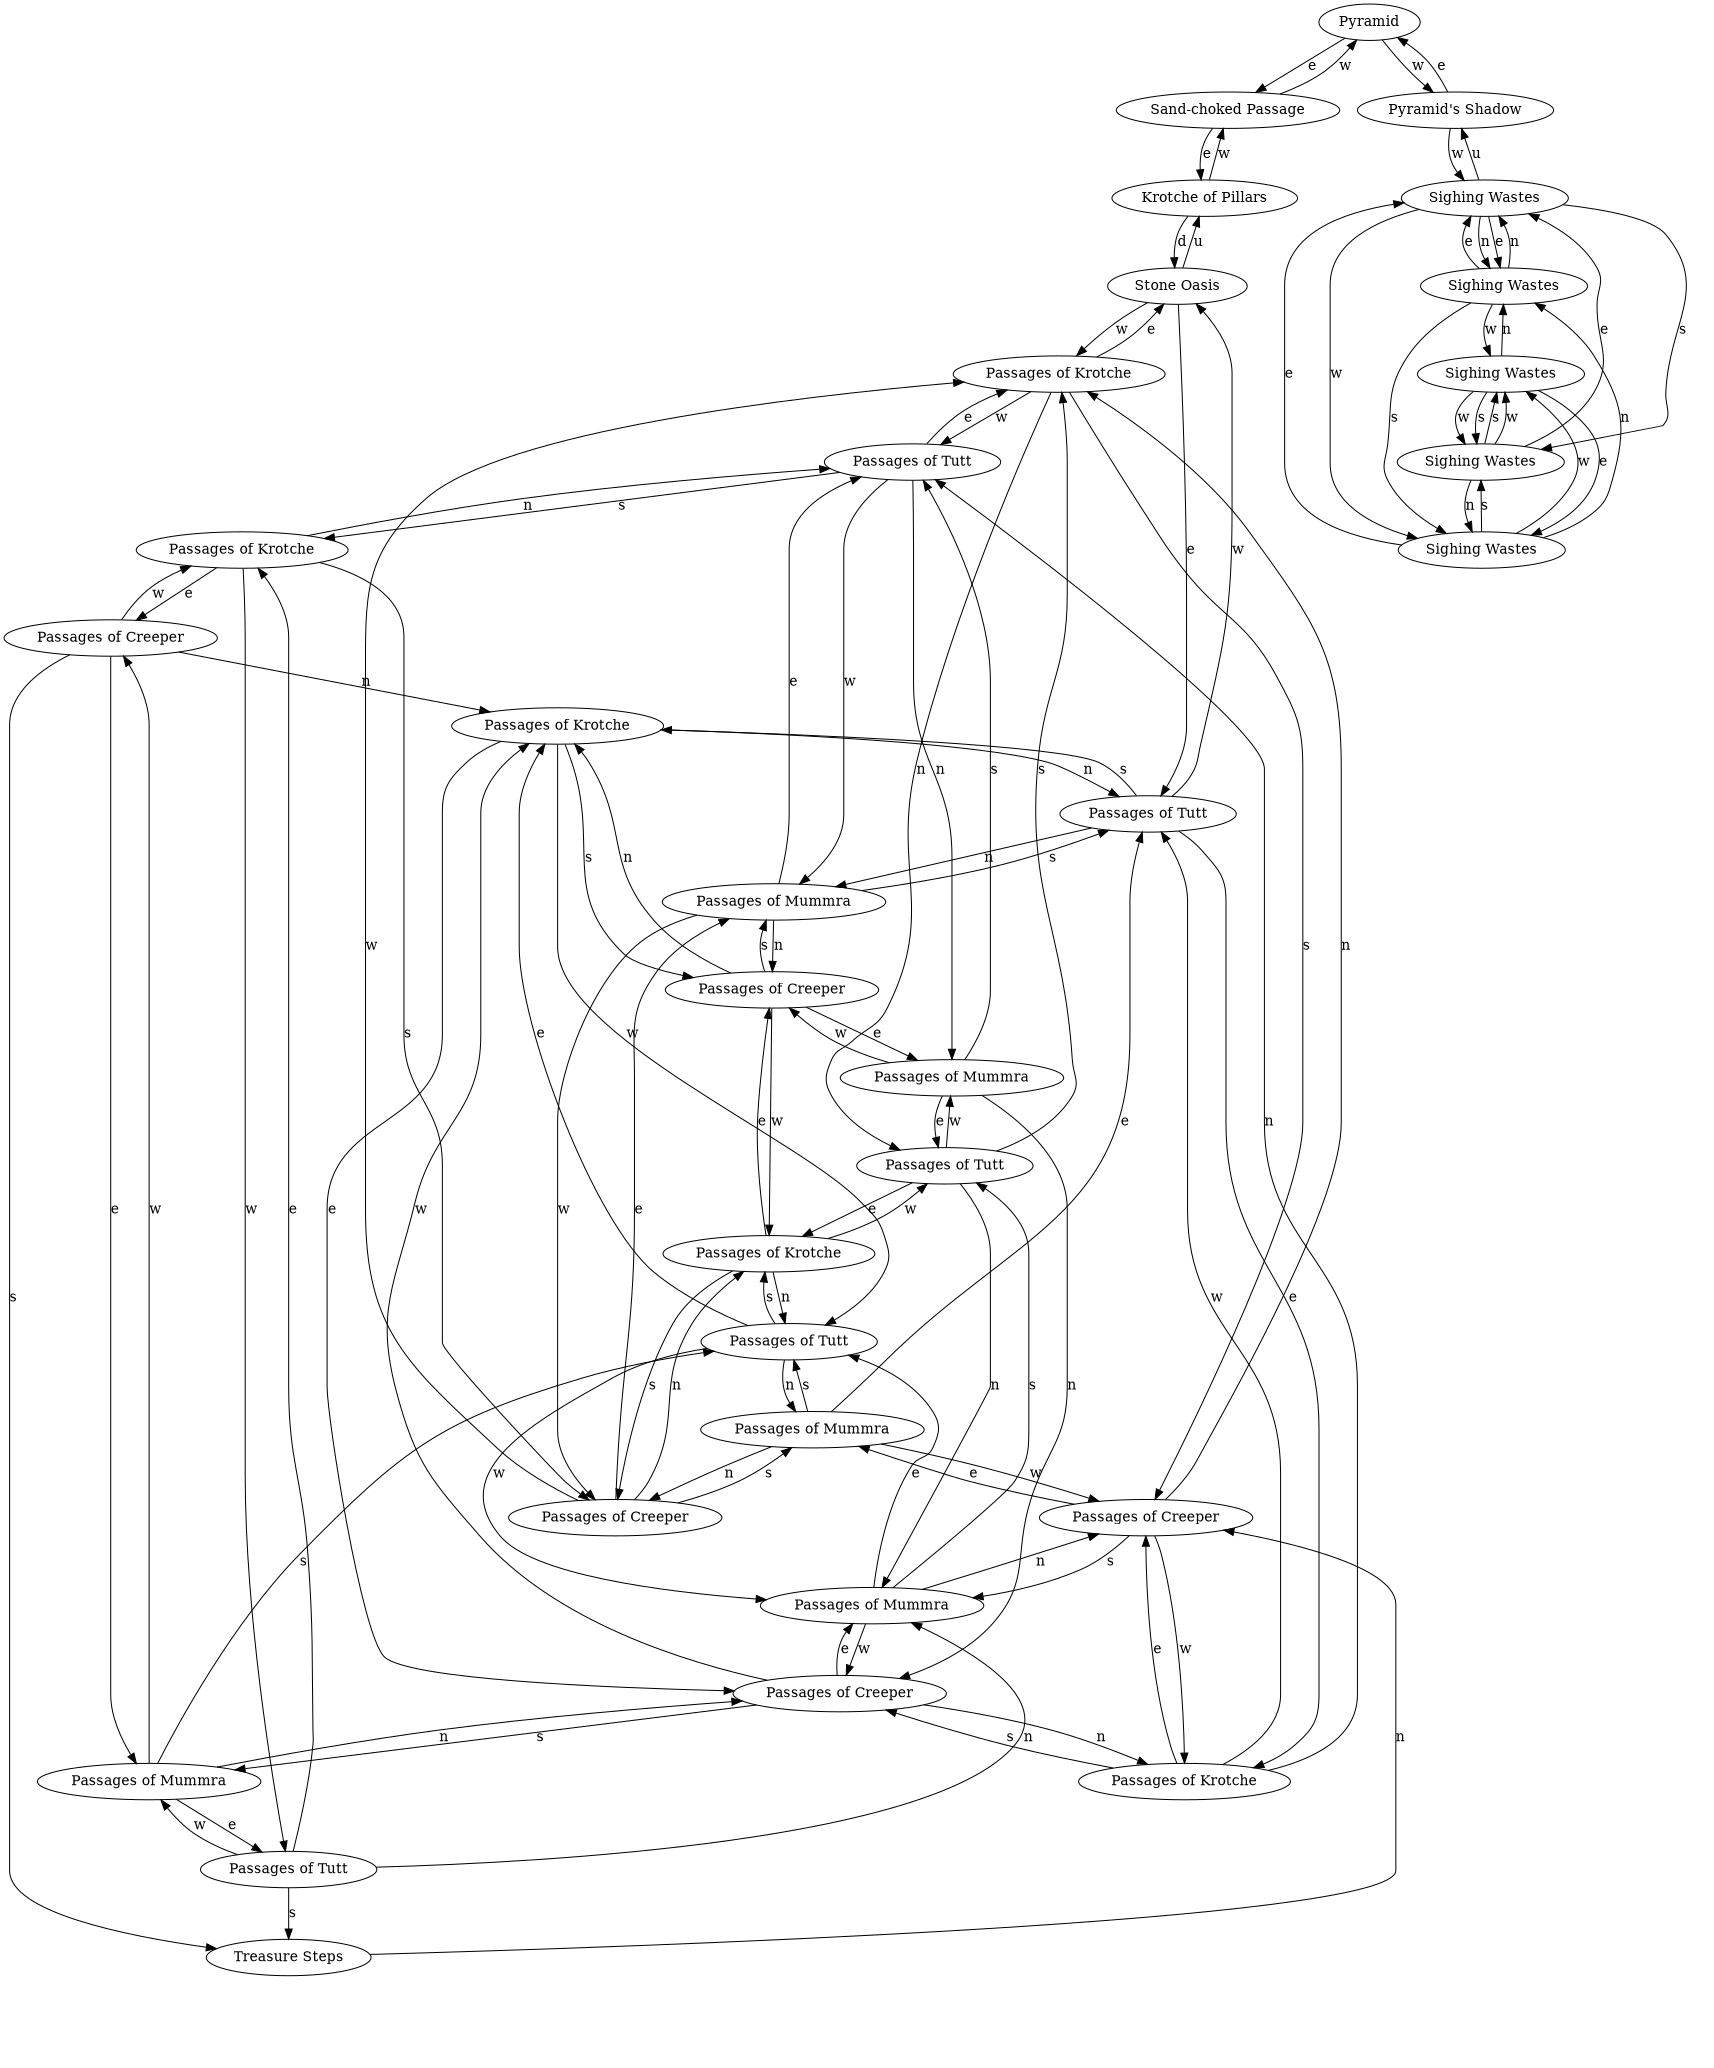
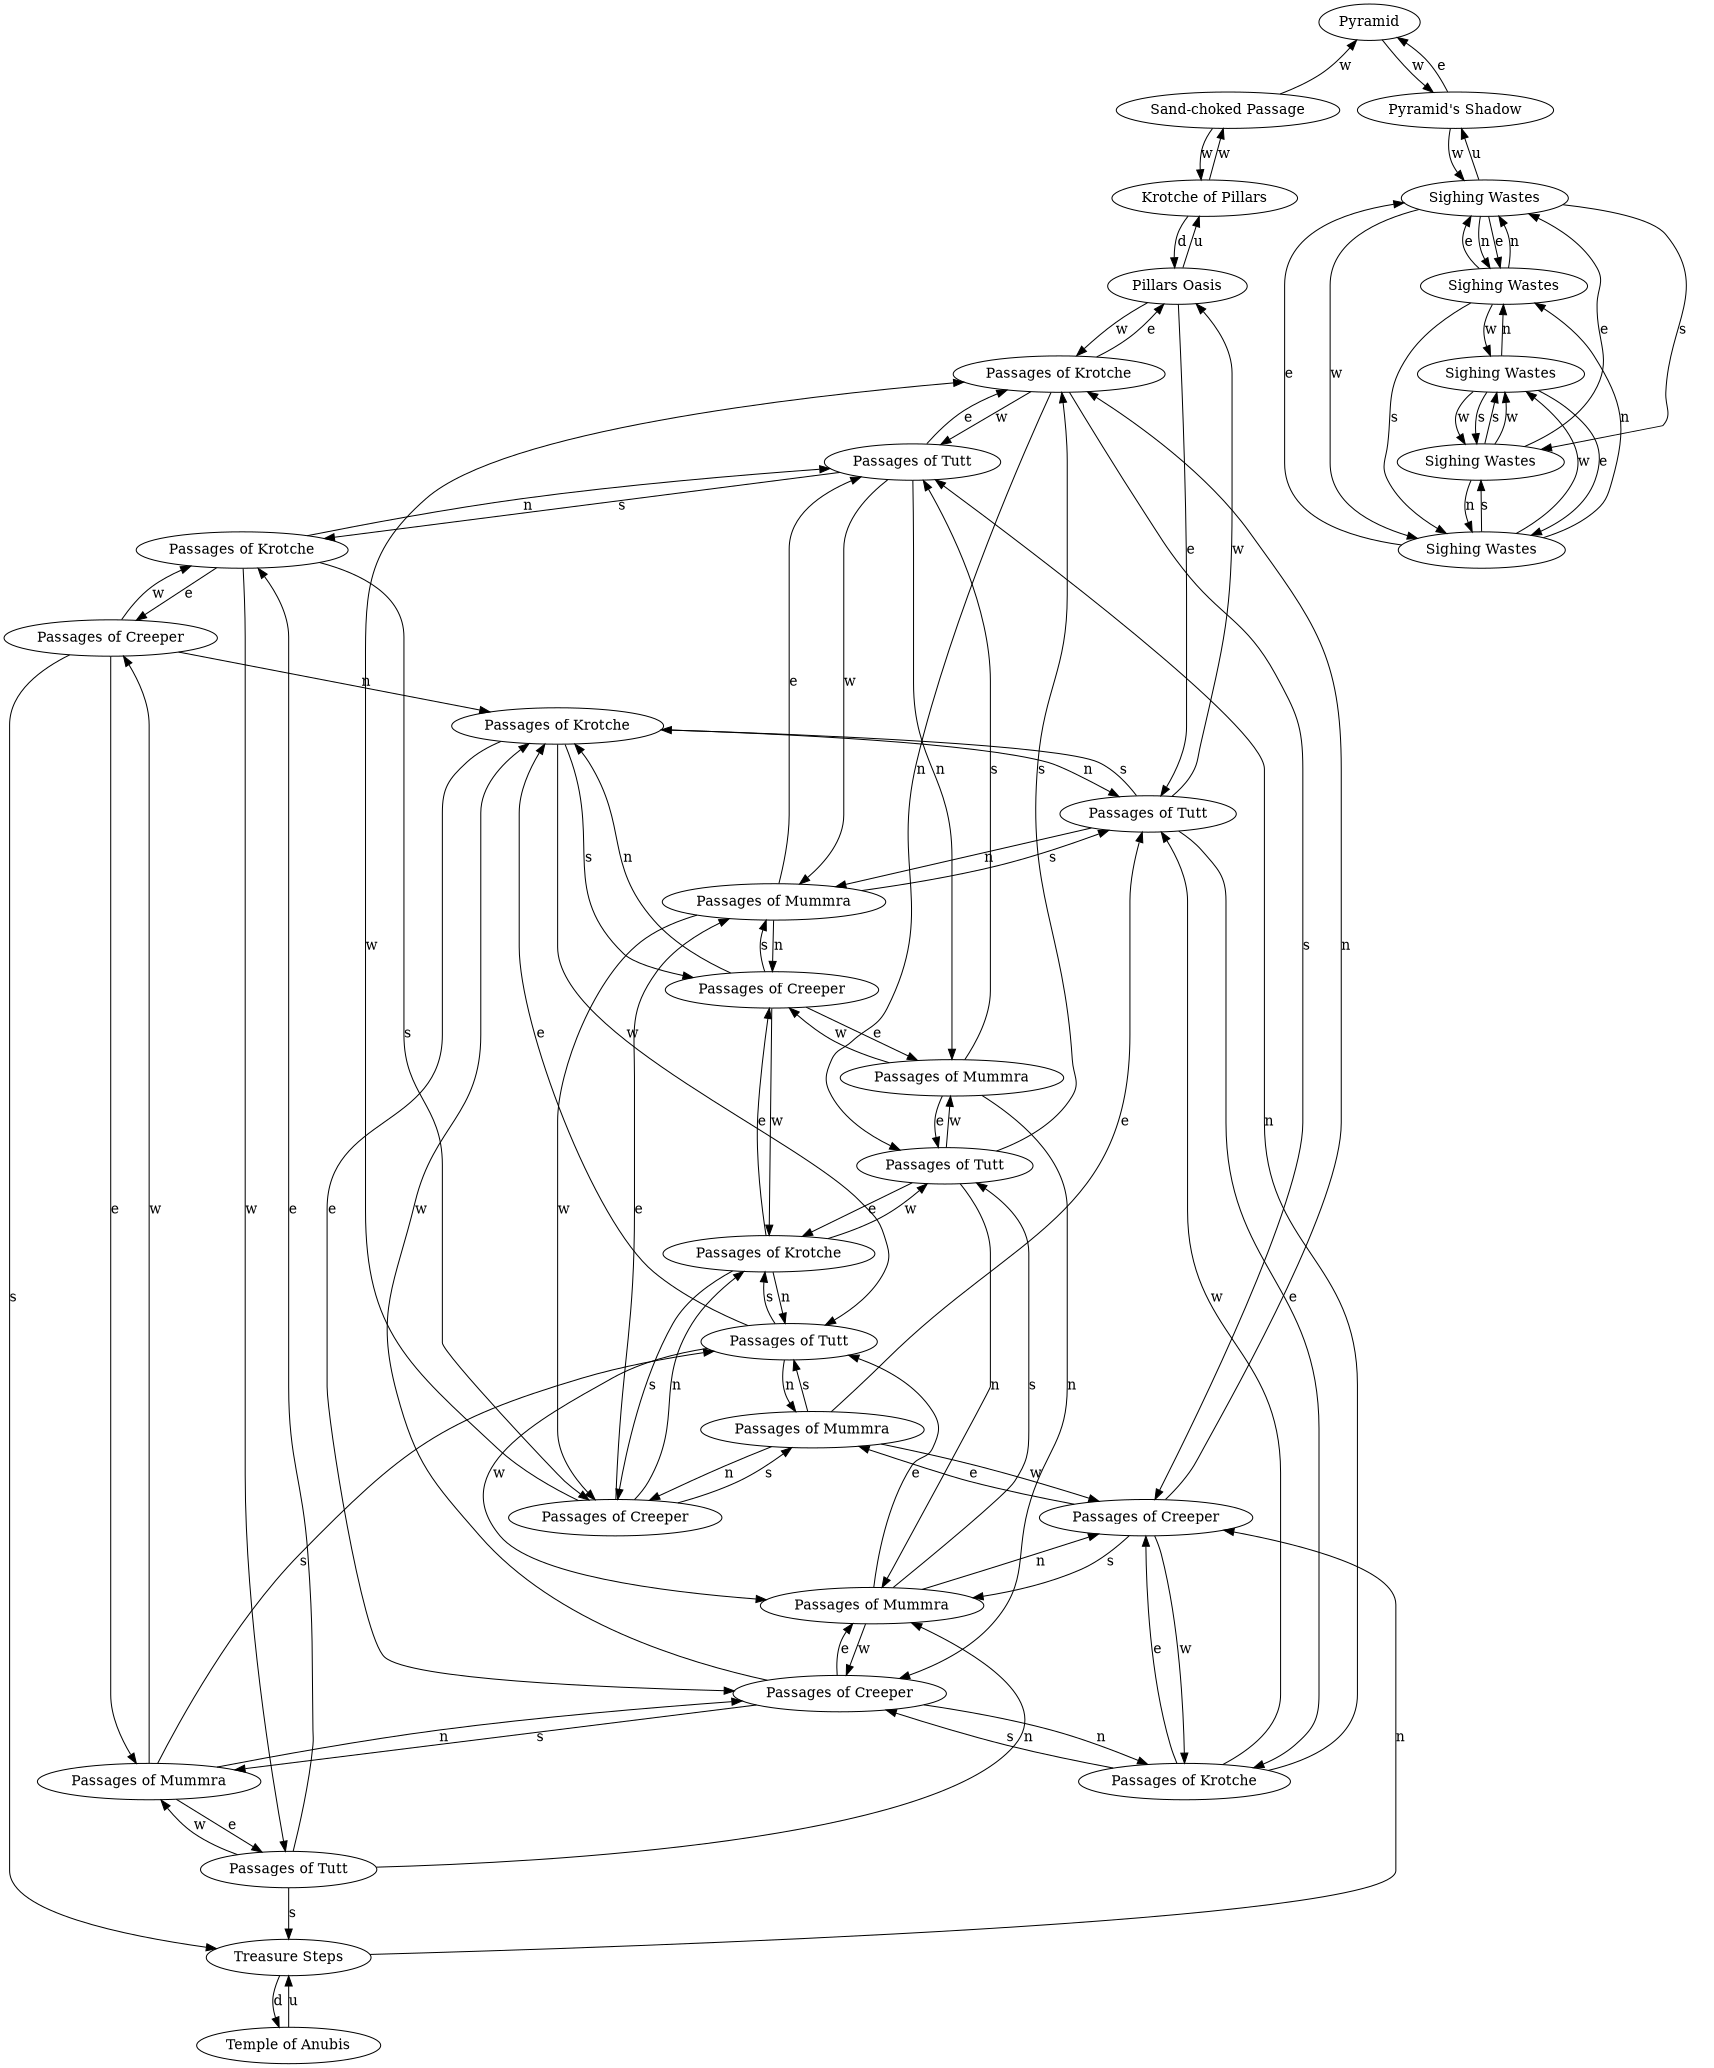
(1305, 63) -> none
(1207, 154) -> (1207, 154)
(1177, 286) -> (1177, 286)
none -> (289, 2045)
